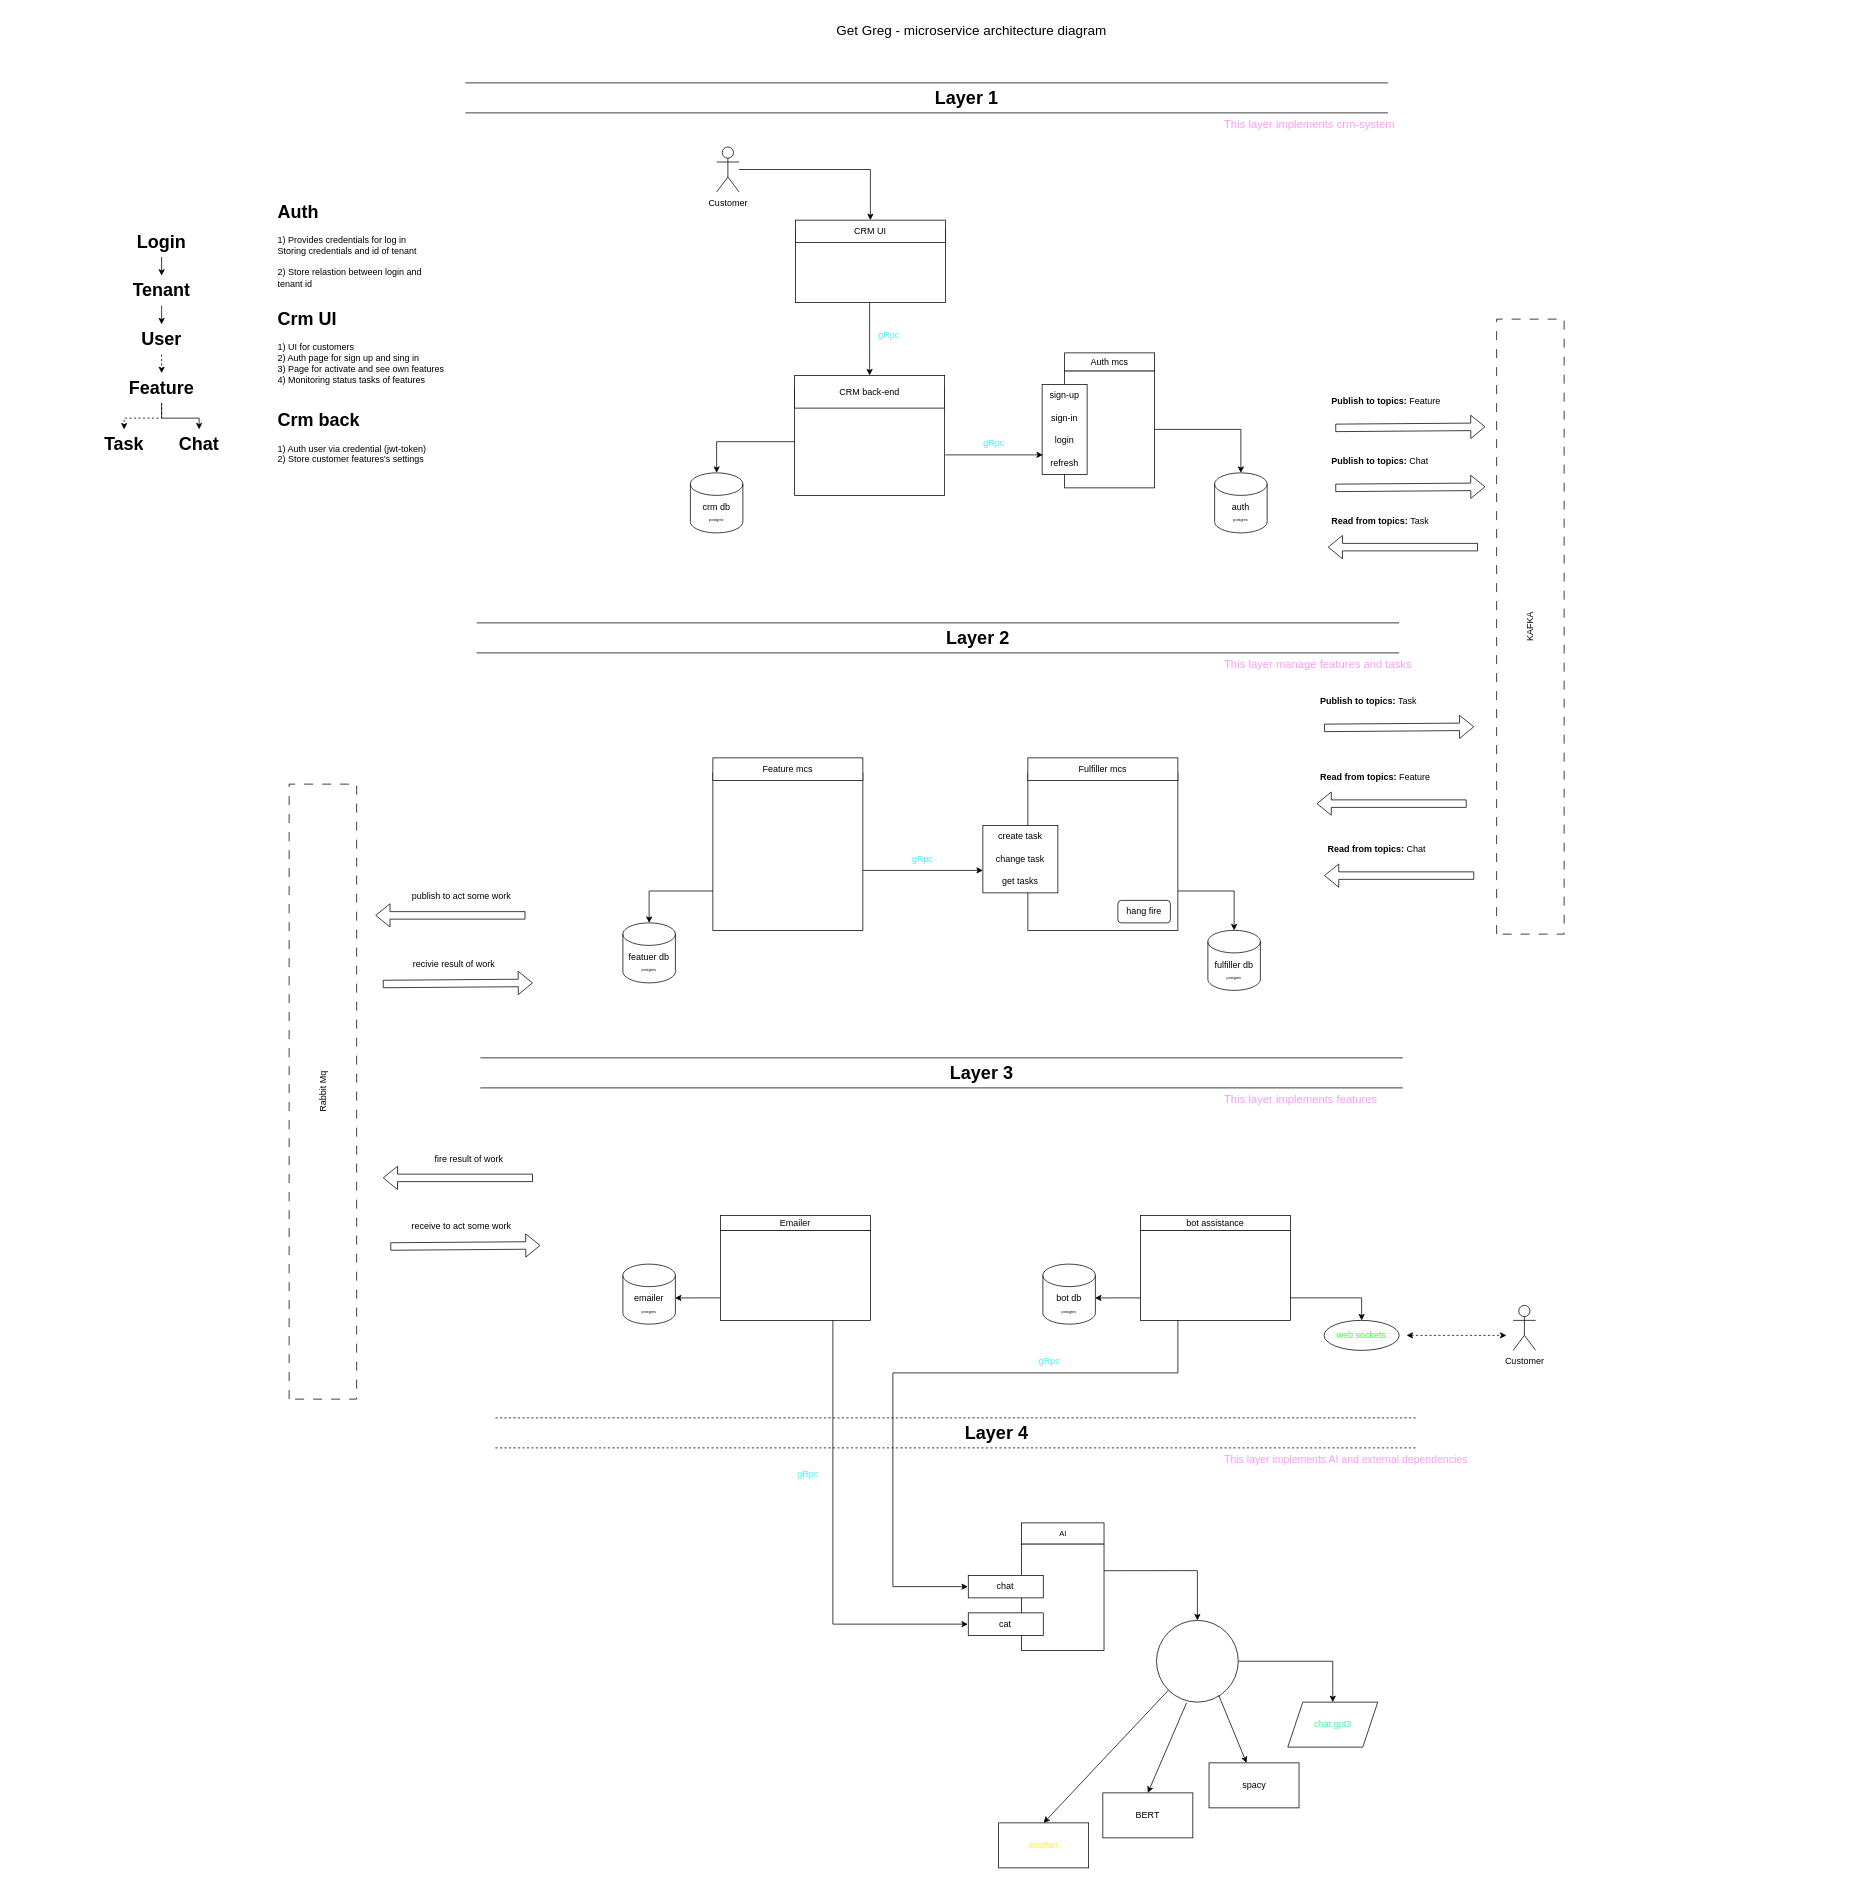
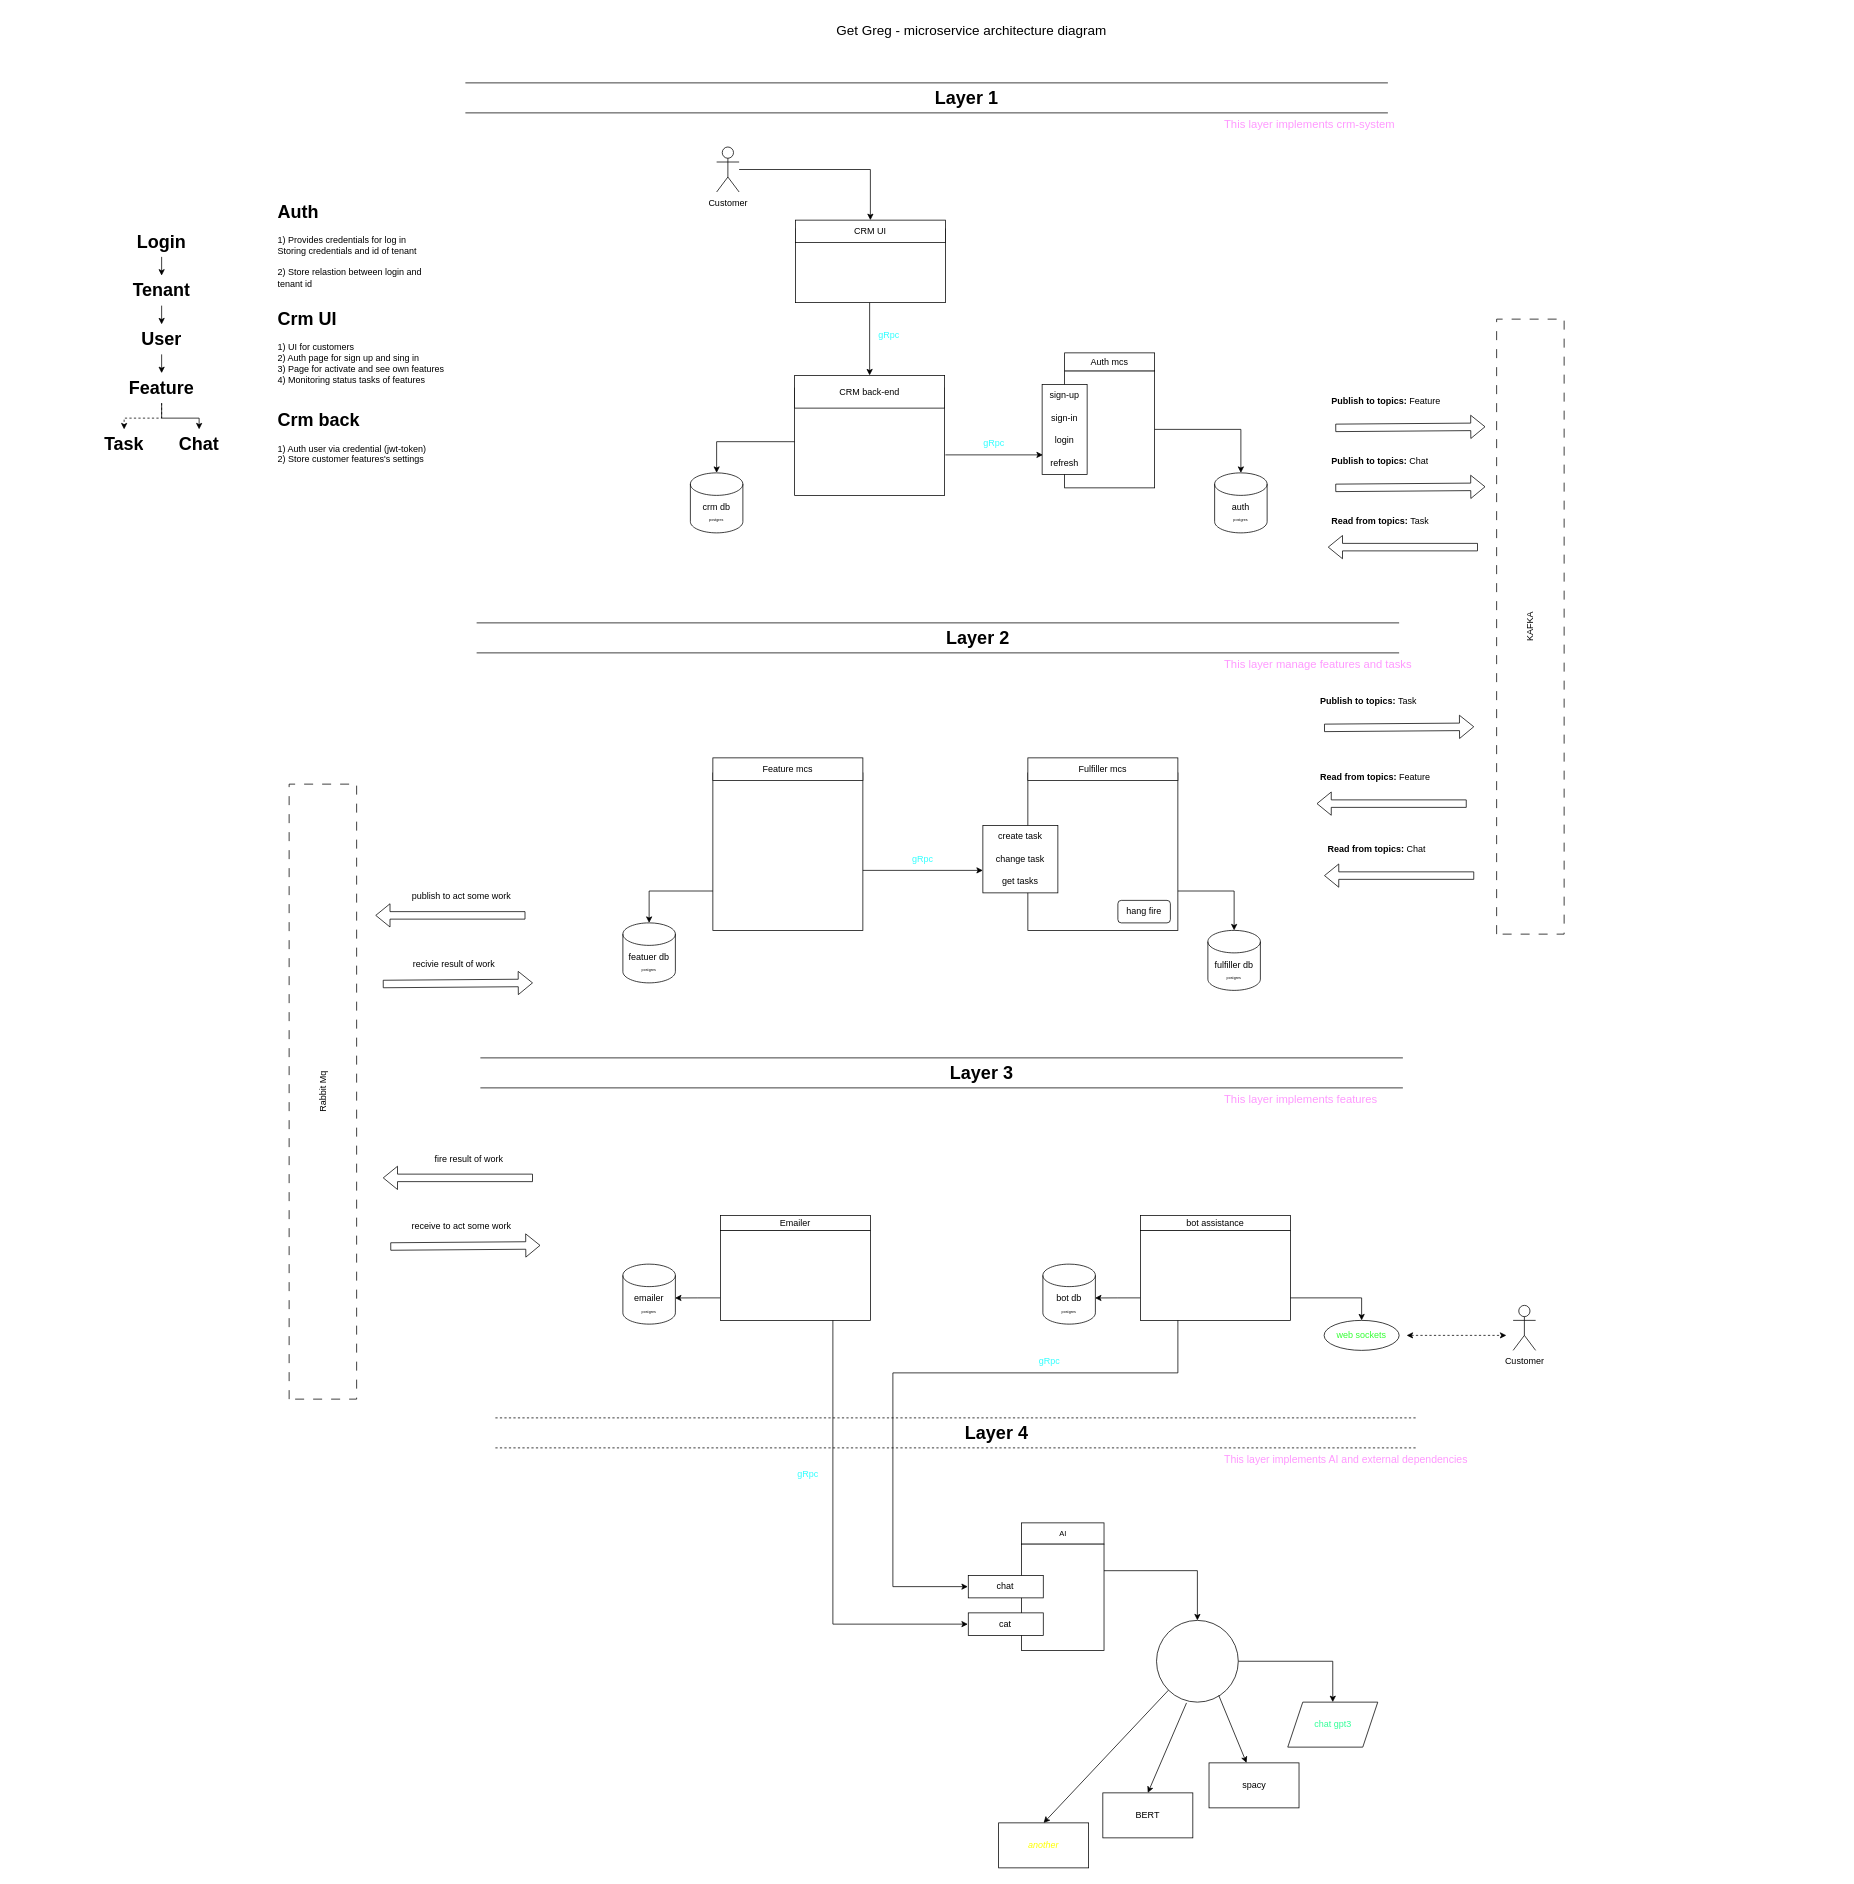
(162, 362) -> (162, 362)
